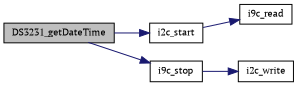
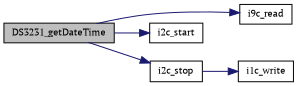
(216, 25) -> (163, 13)
(176, 71) -> (176, 71)
(266, 71) -> (266, 71)
